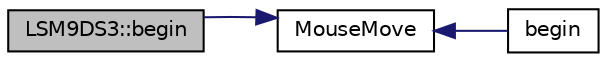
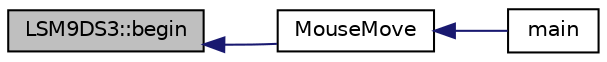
(230, 17) -> (251, 45)
(553, 31) -> (553, 31)
